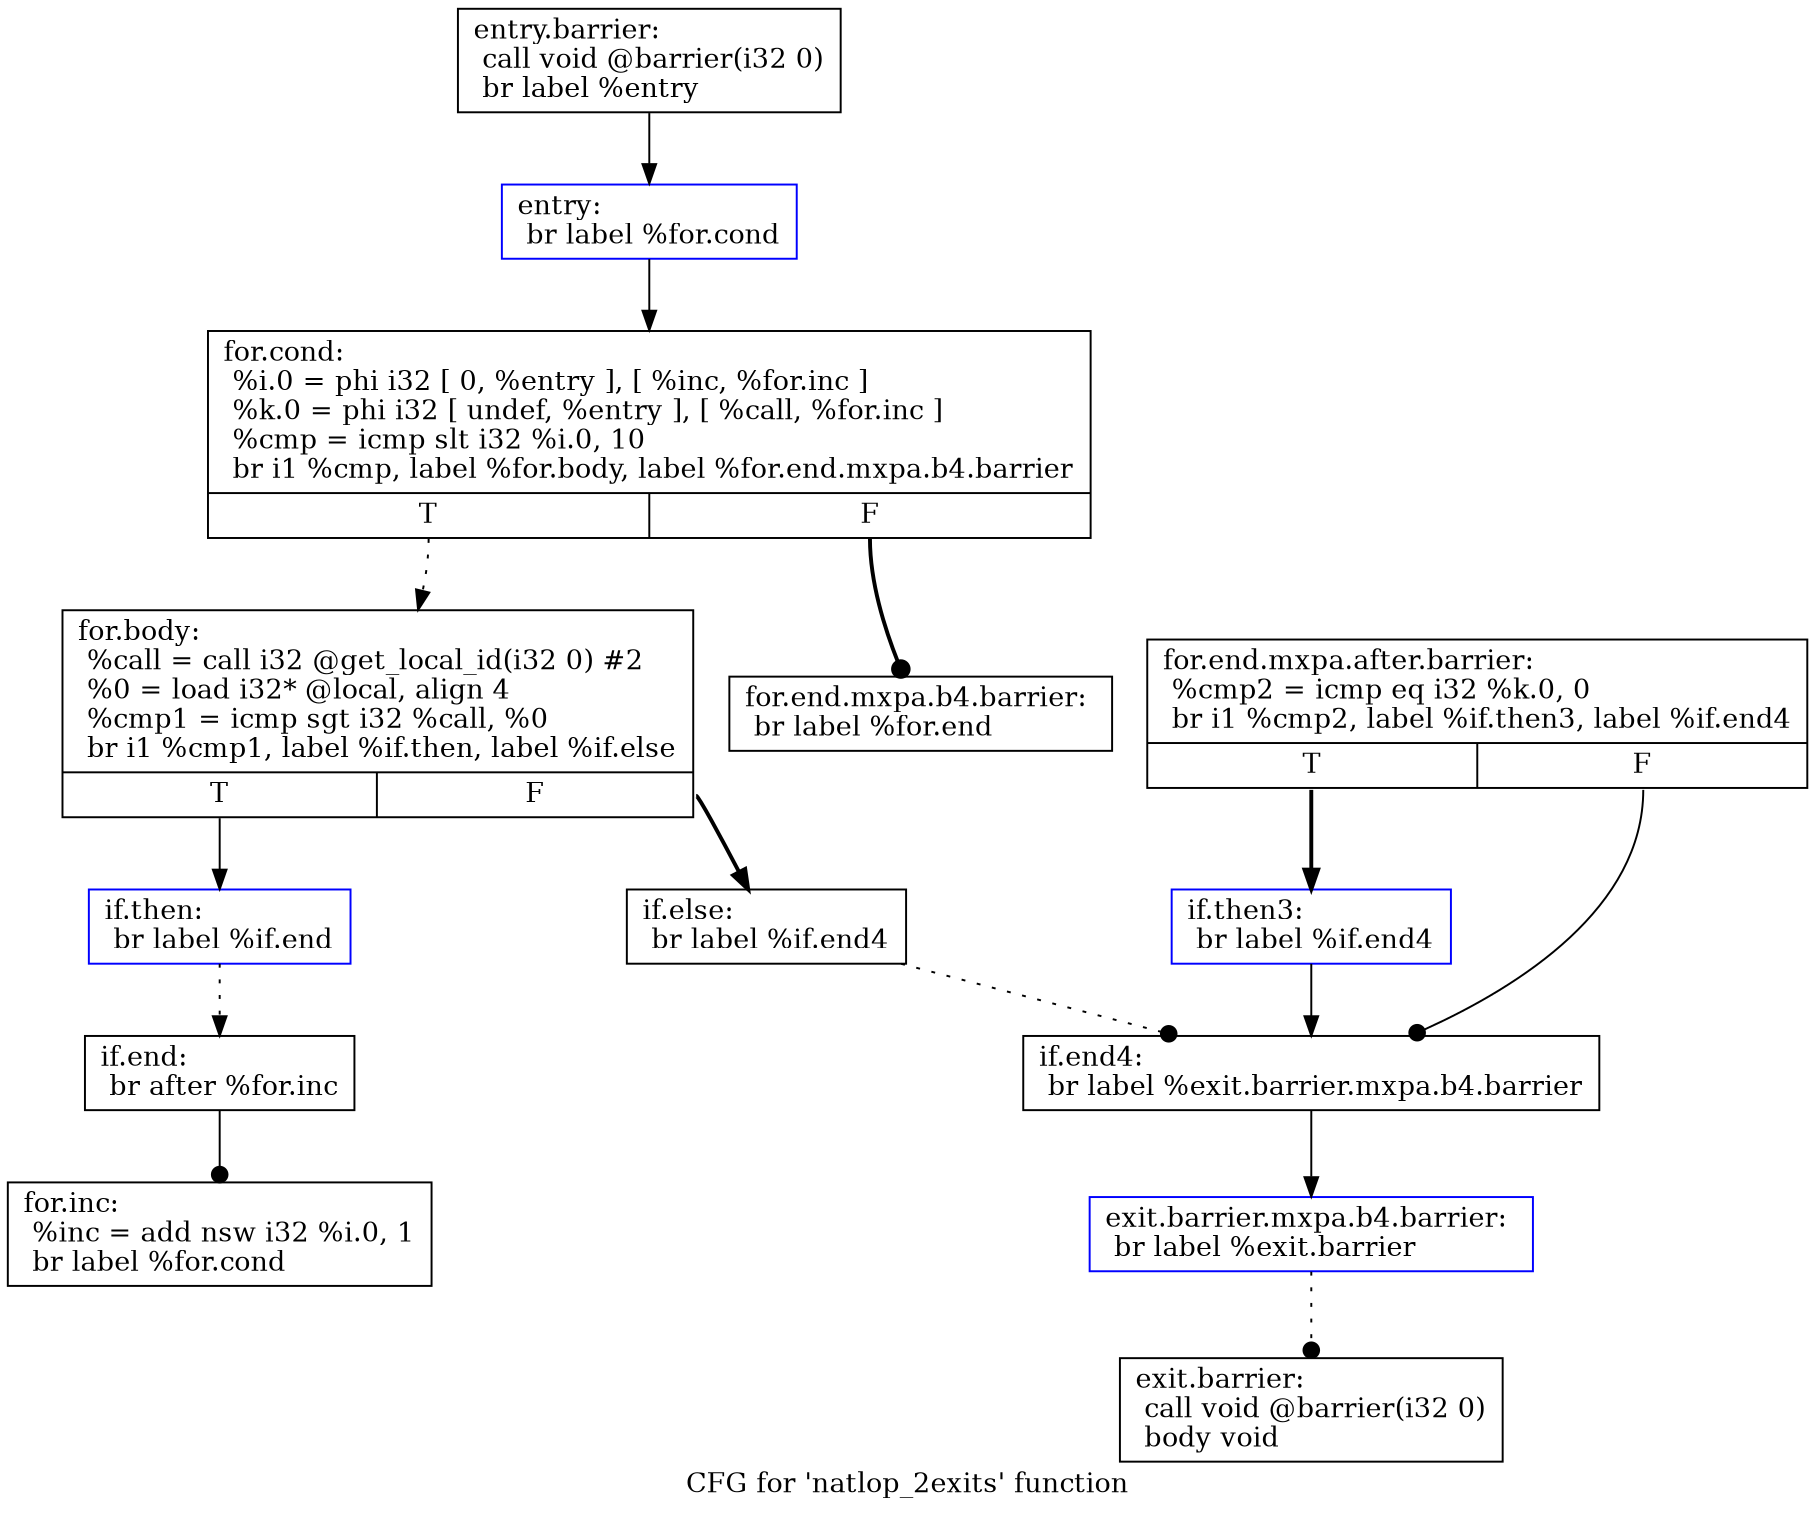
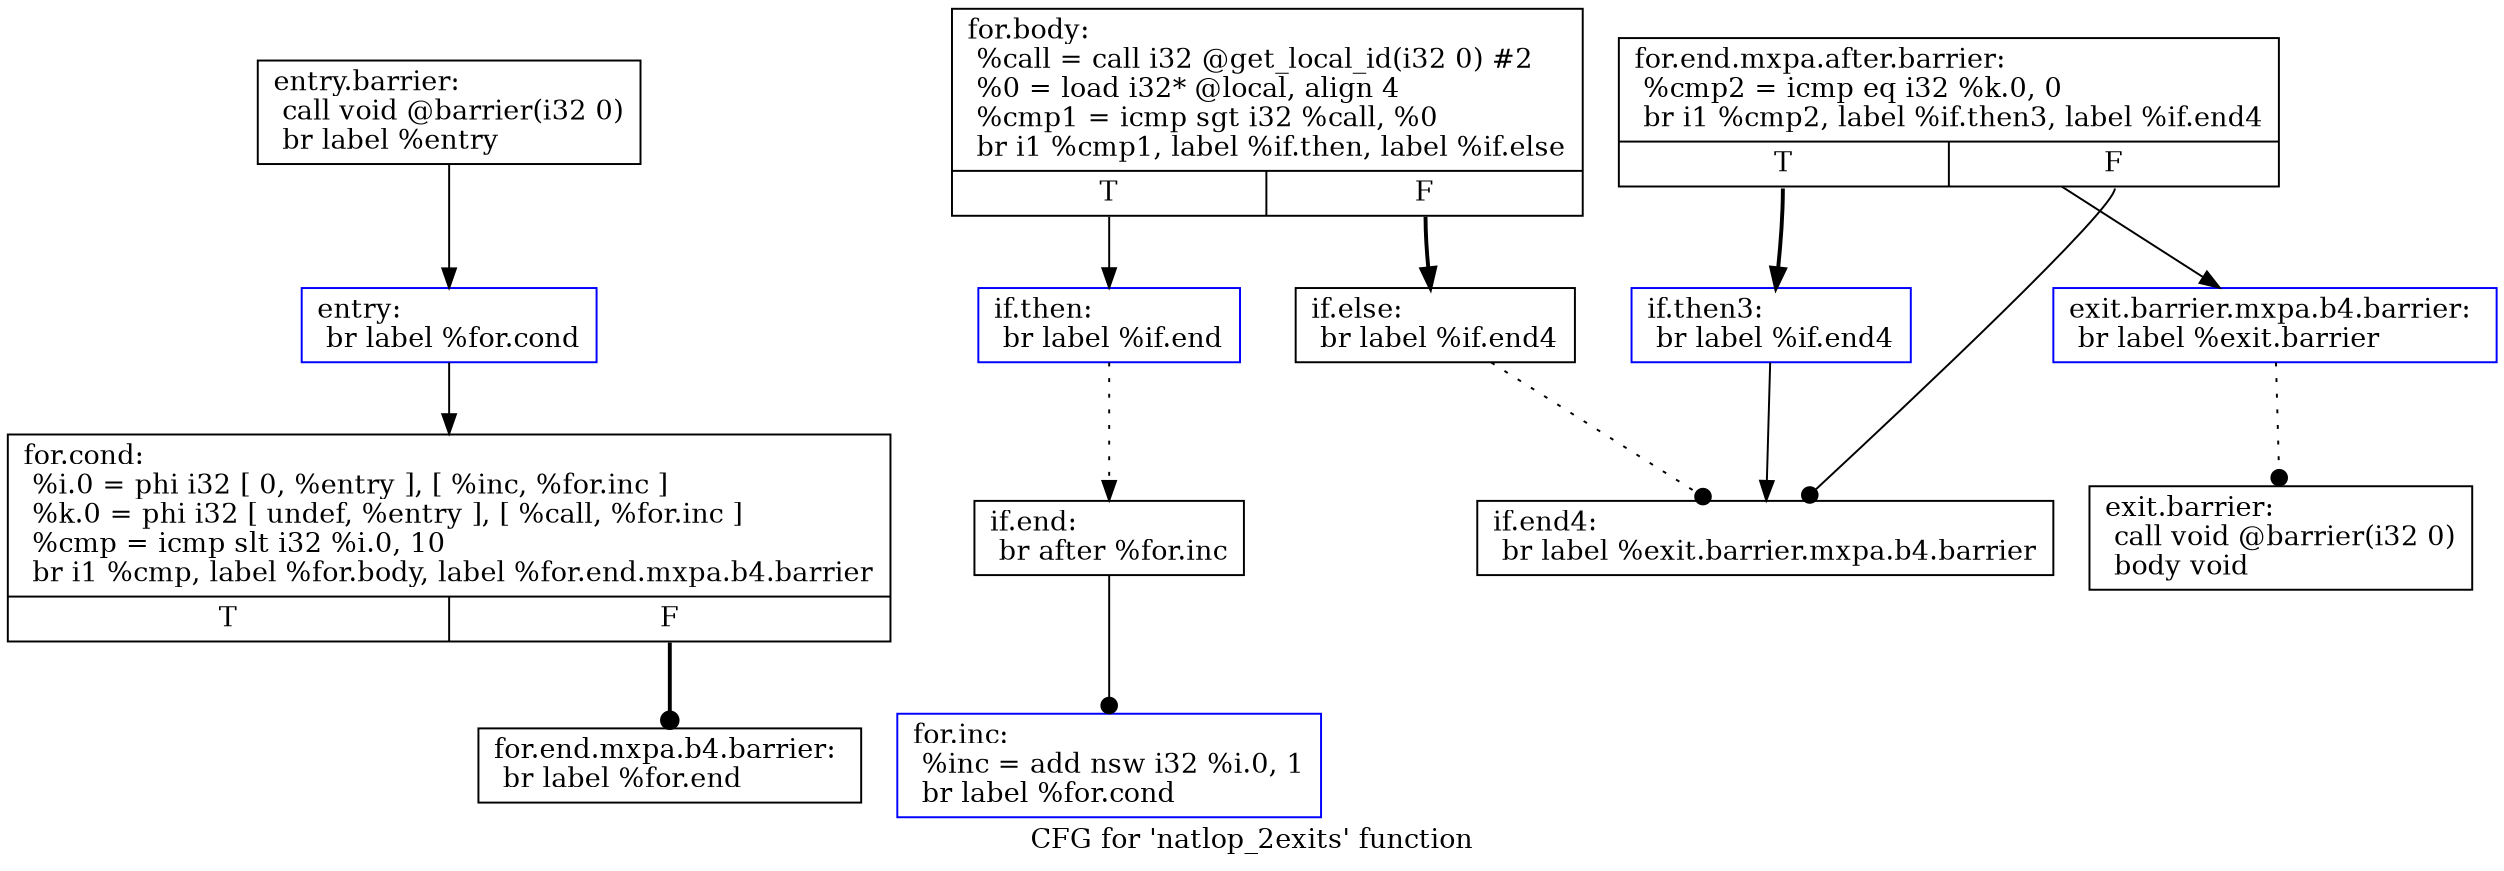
(427, 565) -> none
(1311, 1144) -> (2132, 232)
(220, 1234) -> (1109, 765)
